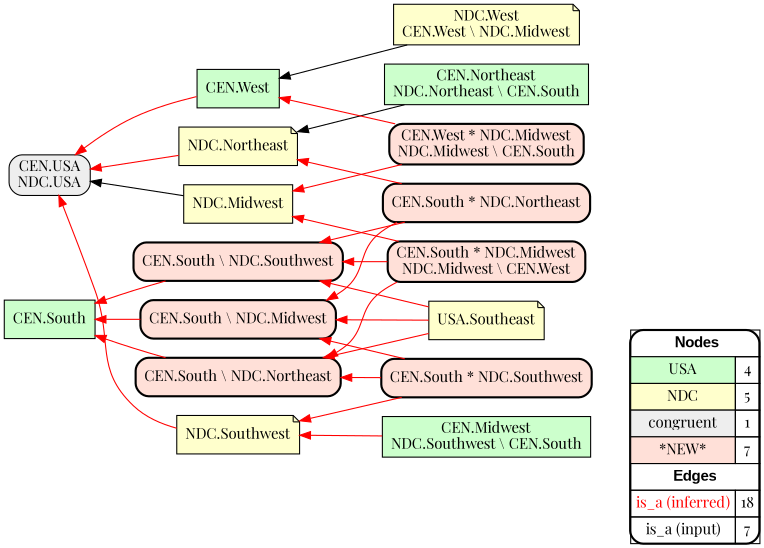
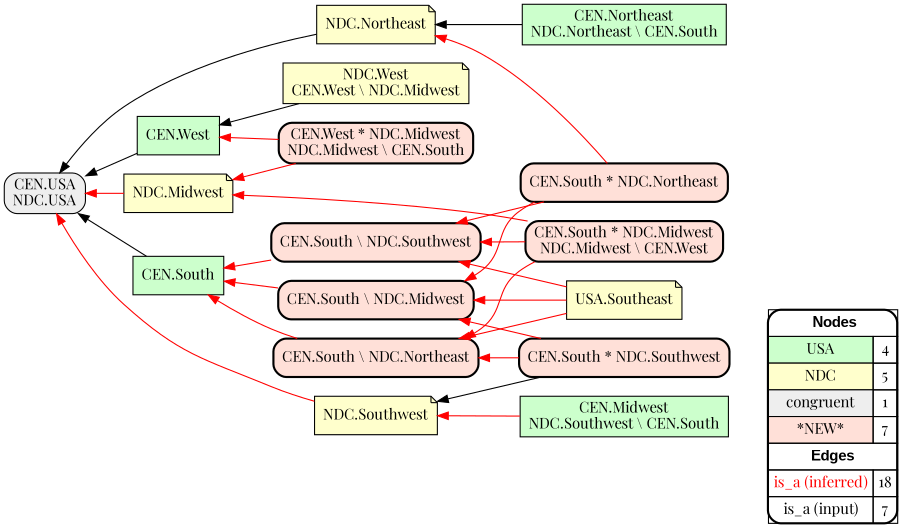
(137, 116) -> (116, 162)
(140, 161) -> (179, 77)
(142, 189) -> (110, 193)
(238, 204) -> (178, 193)
none -> (117, 238)
(356, 408) -> (494, 388)
